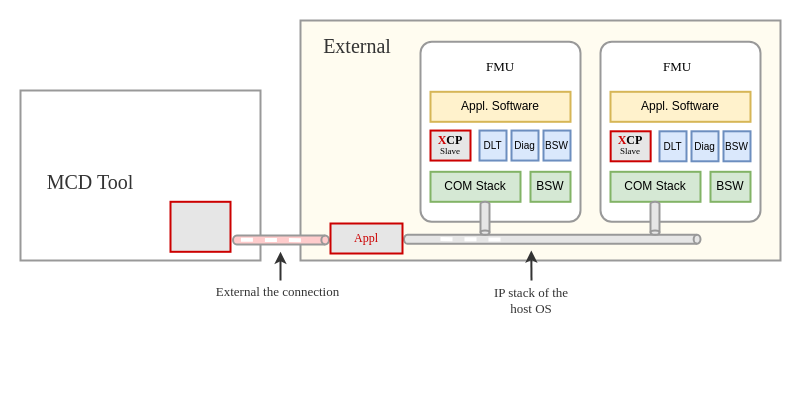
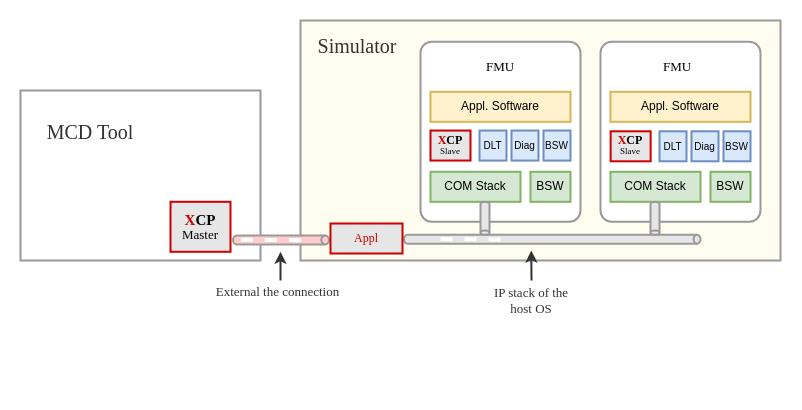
(358, 46) -> (358, 46)
(91, 182) -> (91, 132)
none -> (201, 227)
